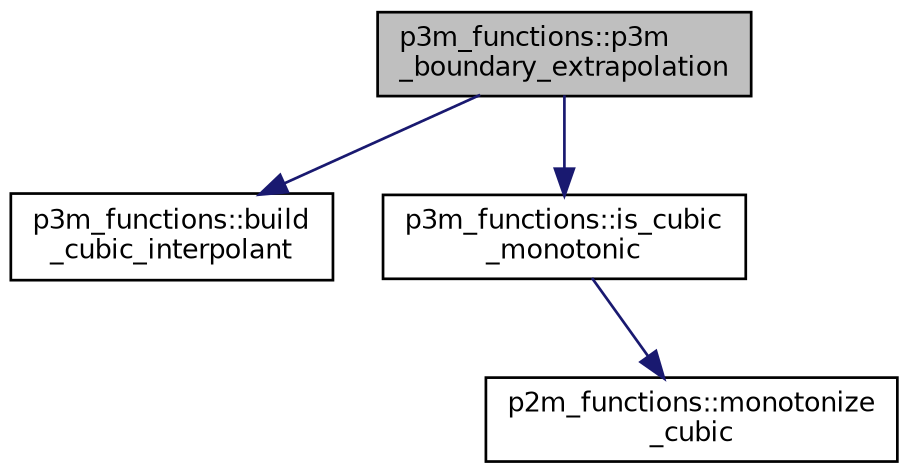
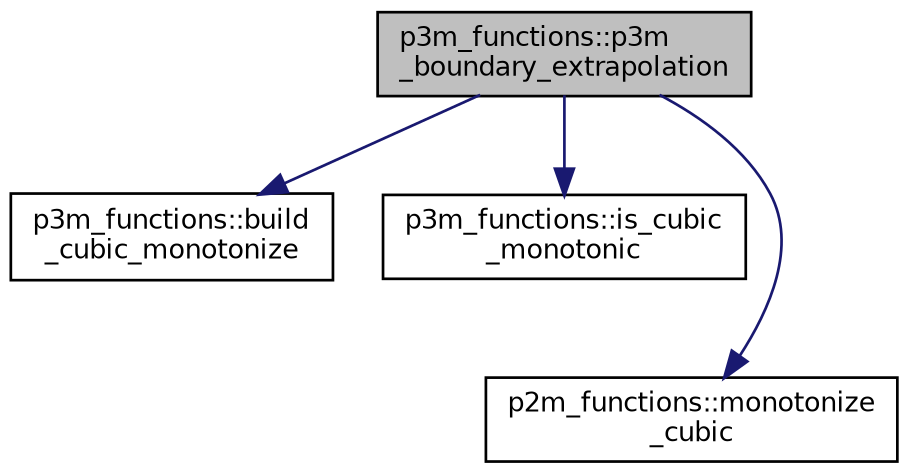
(172, 237) -> (172, 237)
(620, 317) -> (774, 204)
